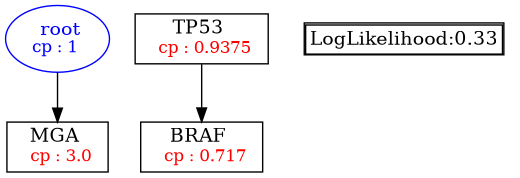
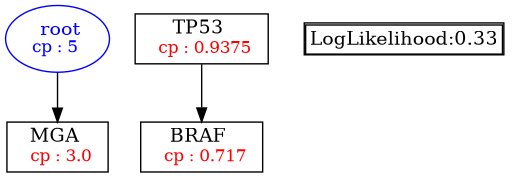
(58, 47) -> (58, 47)
